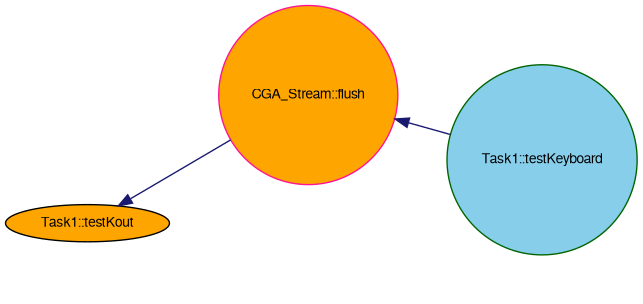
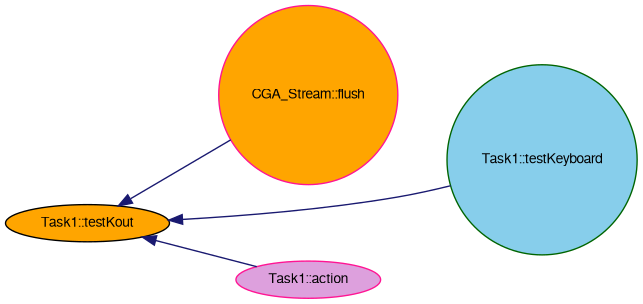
(430, 129) -> (317, 208)
none -> (308, 280)
